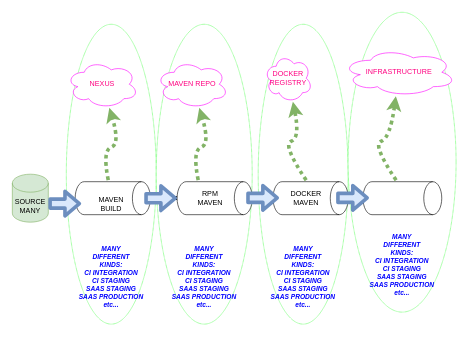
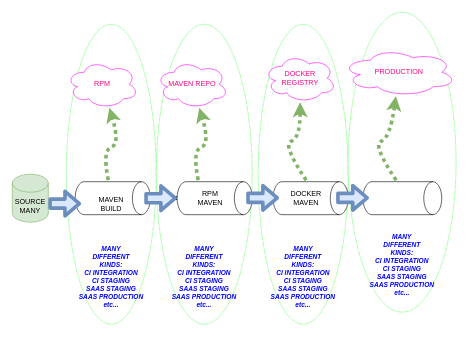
(399, 72) -> (399, 72)
(288, 78) -> (300, 78)
(102, 84) -> (102, 84)
